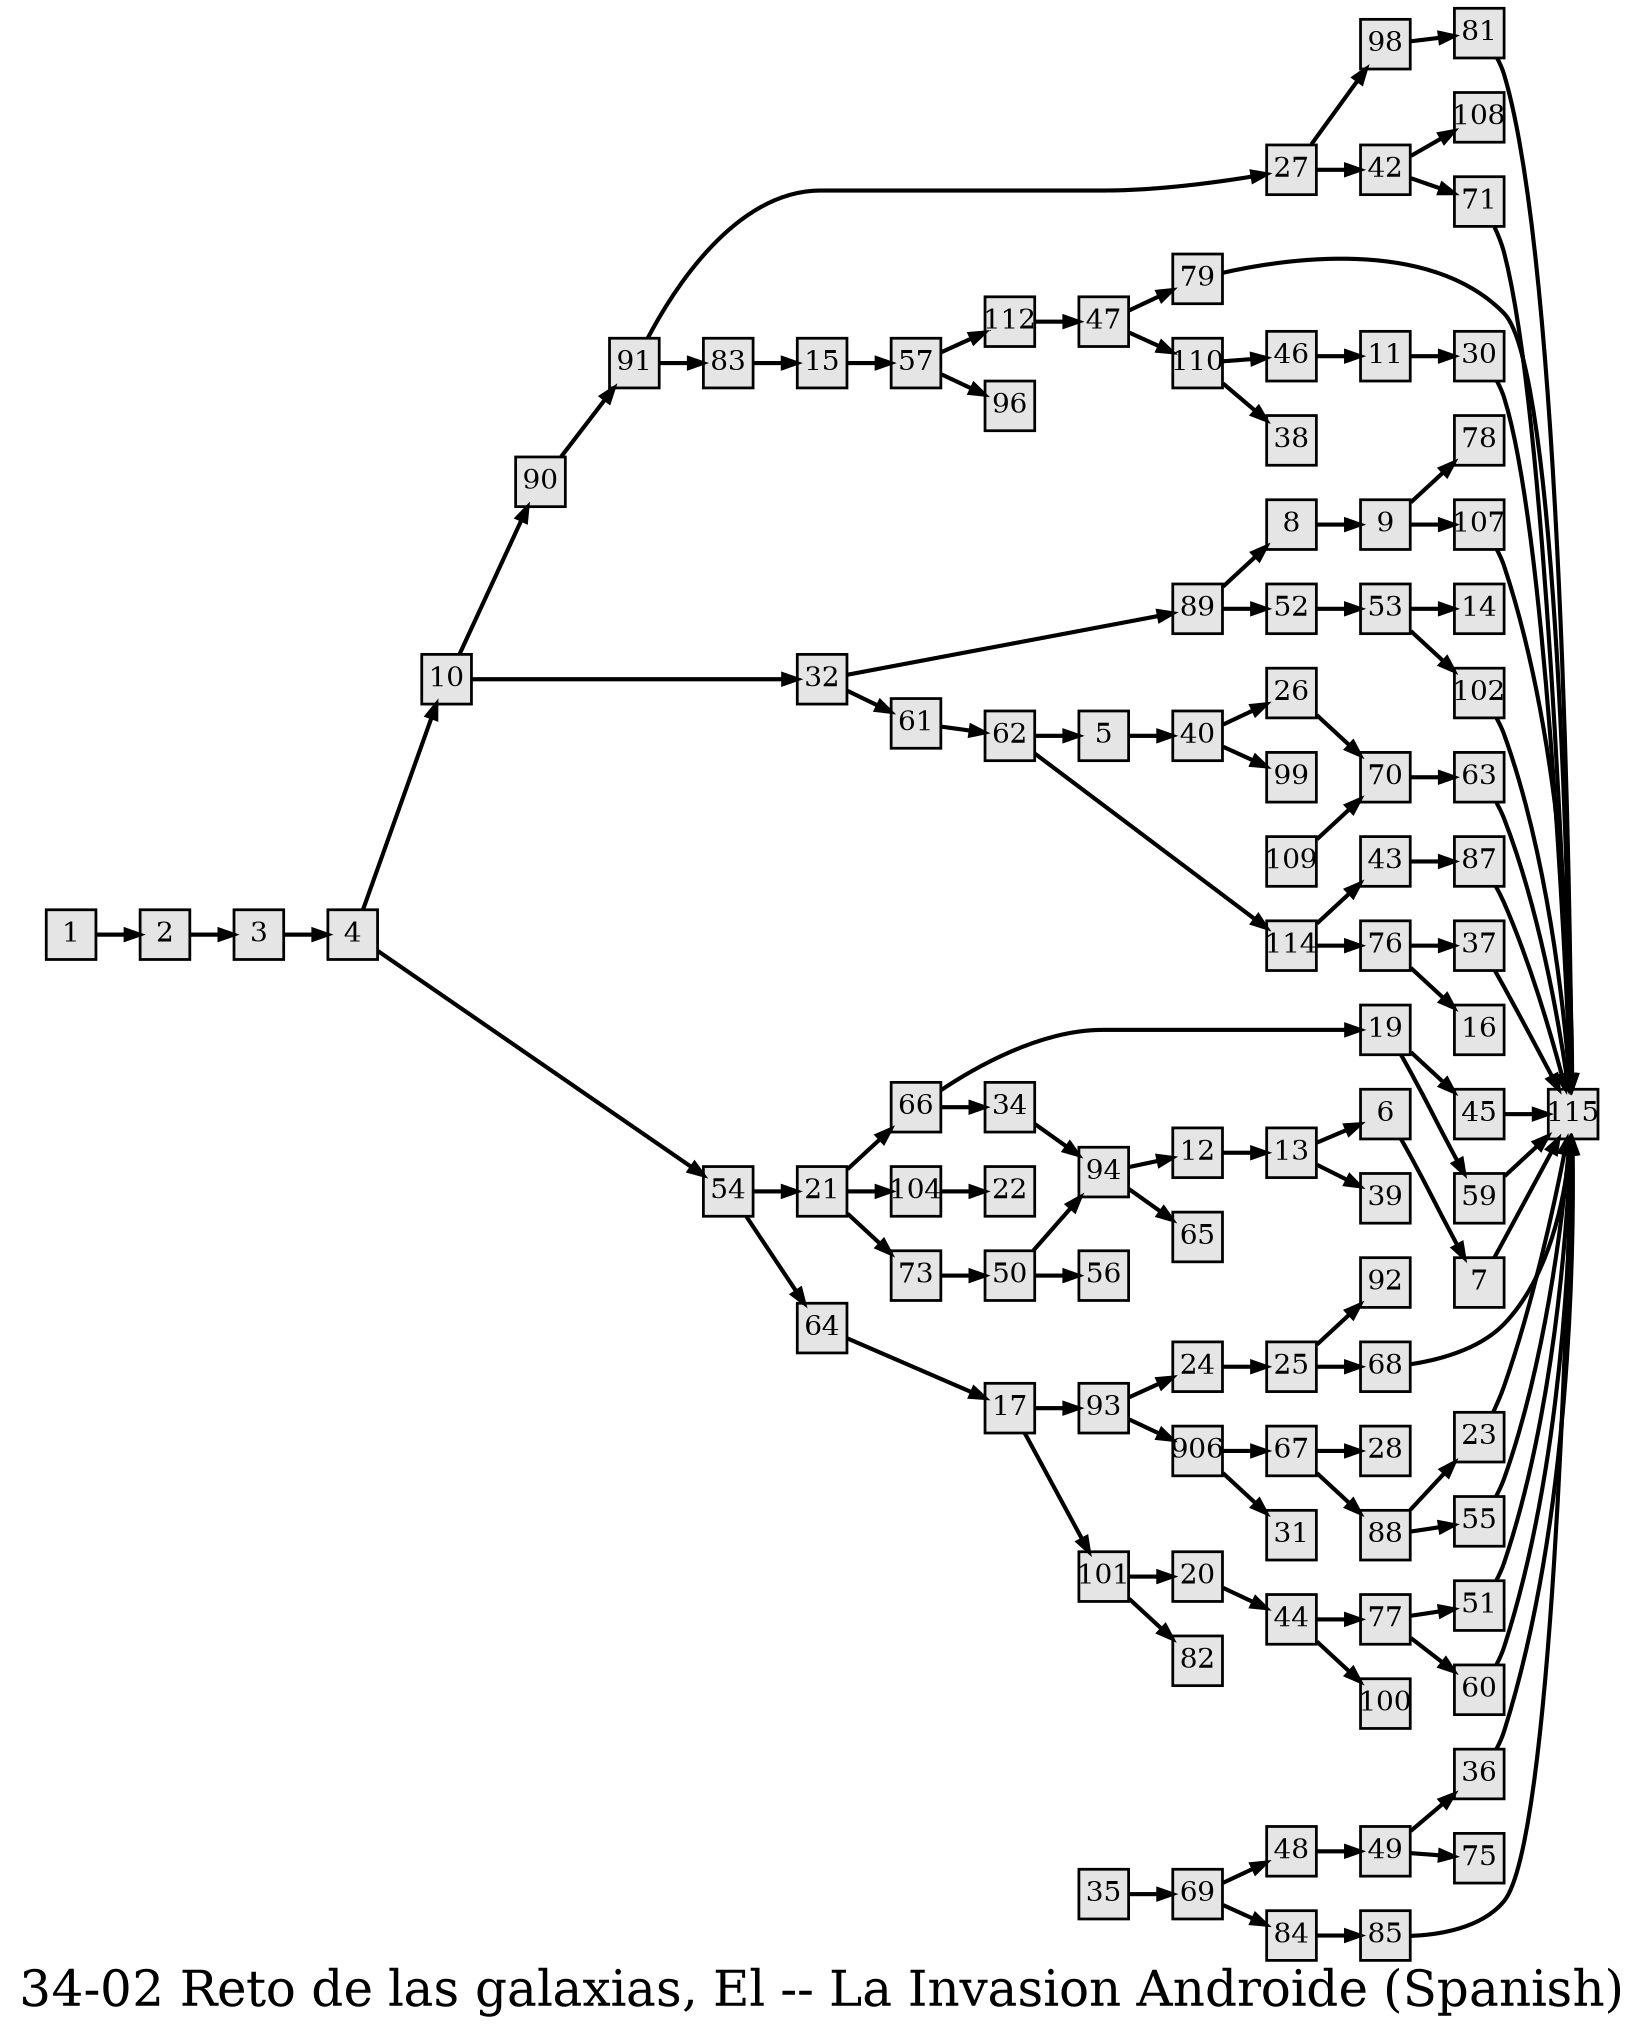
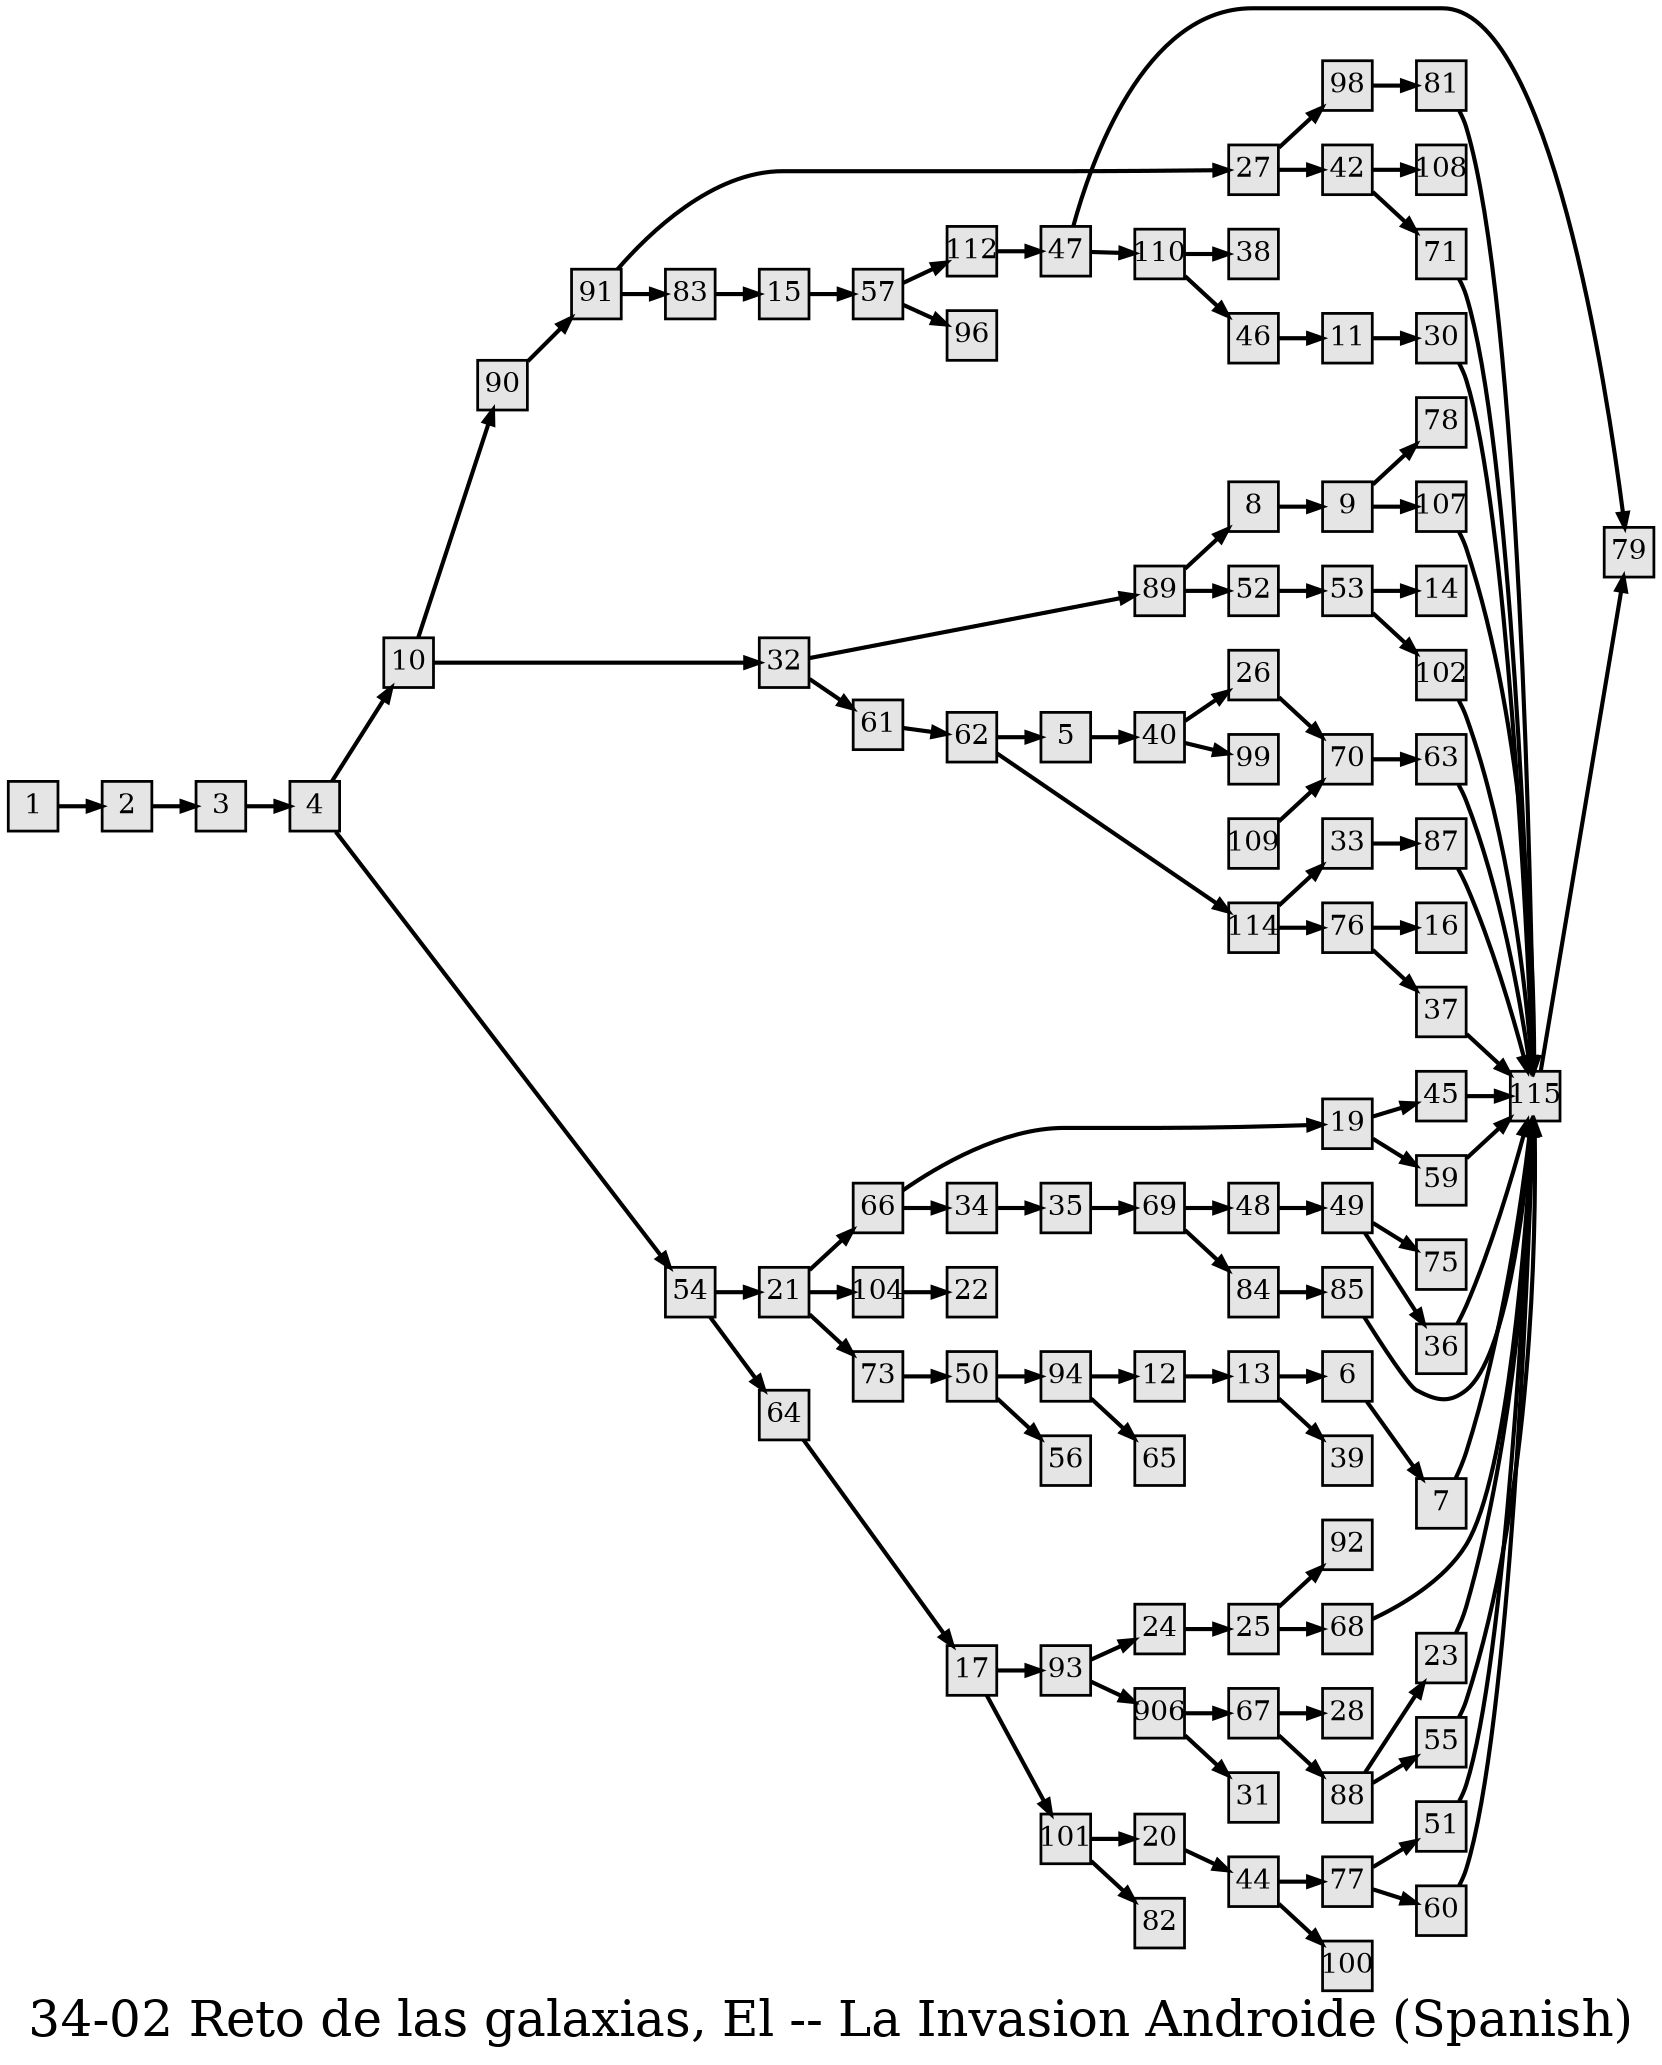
(1502, 311) -> (1581, 831)
(1385, 861) -> (1347, 844)
(1051, 1135) -> (1012, 1208)
